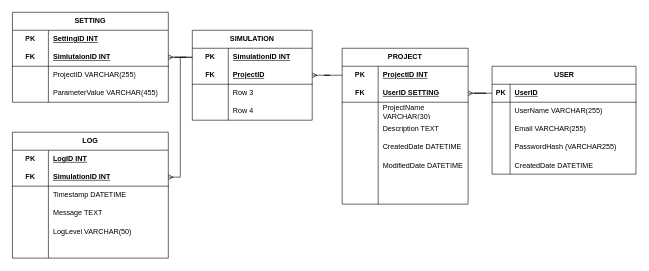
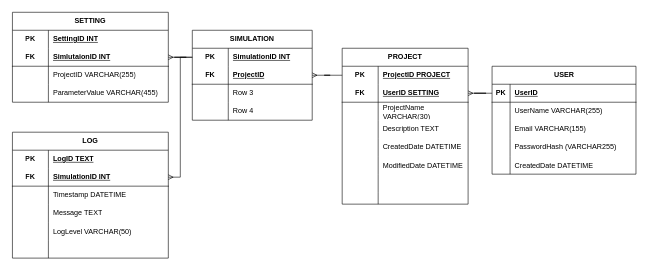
(408, 75) -> (416, 75)
(549, 129) -> (549, 129)
(70, 159) -> (72, 159)
